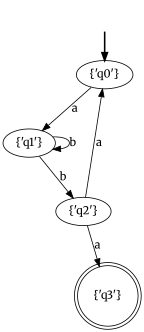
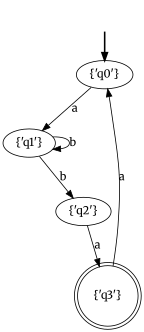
(93, 147) -> (119, 181)
